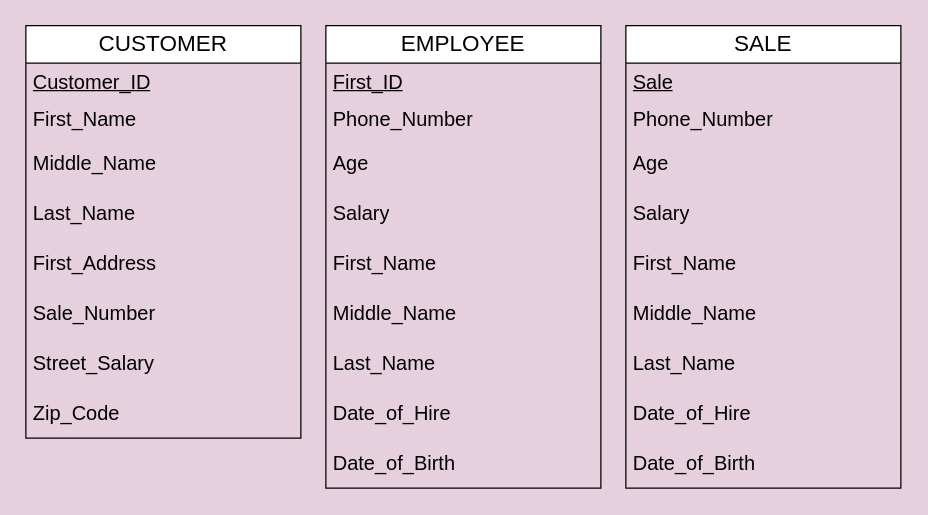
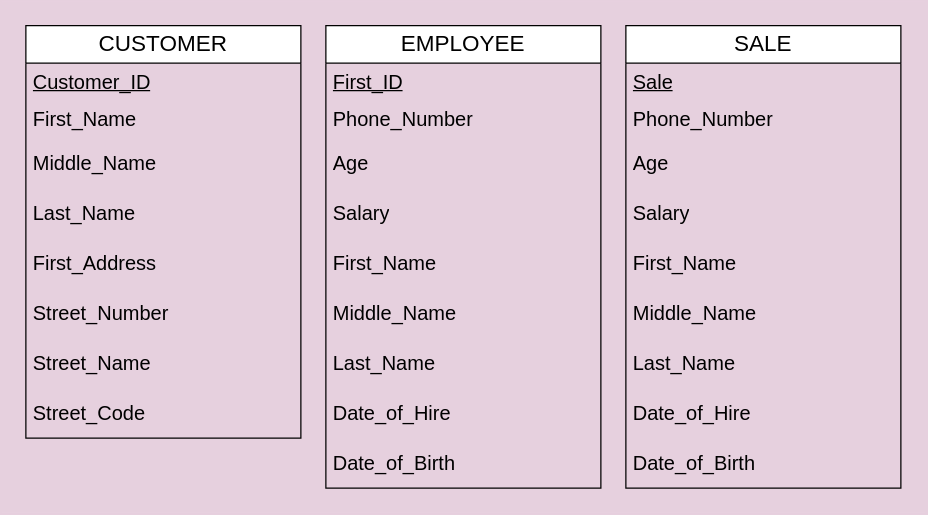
(77, 313) -> (88, 313)
(86, 363) -> (79, 363)
(65, 413) -> (79, 413)
